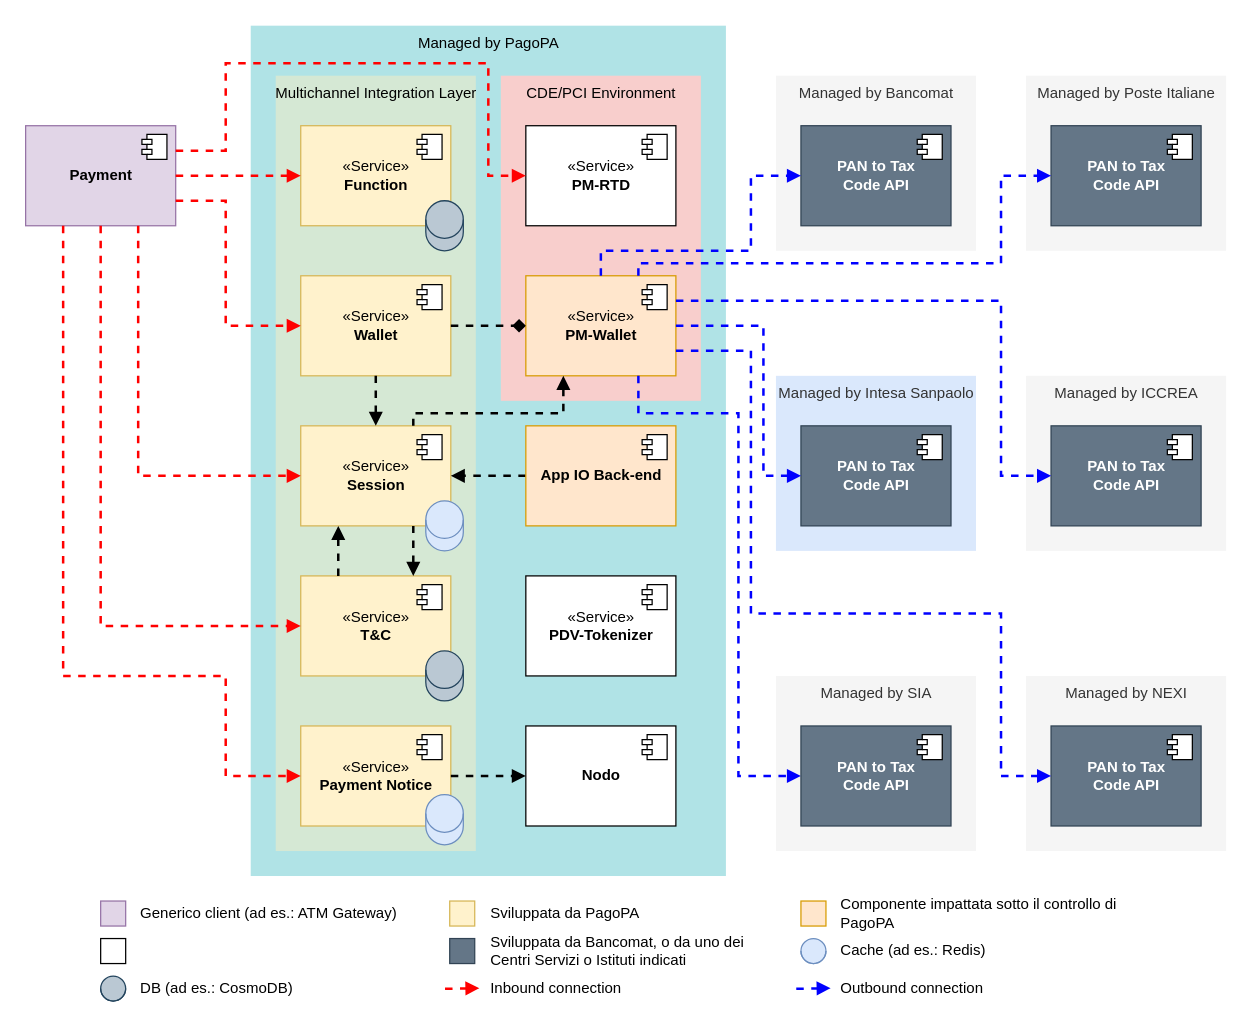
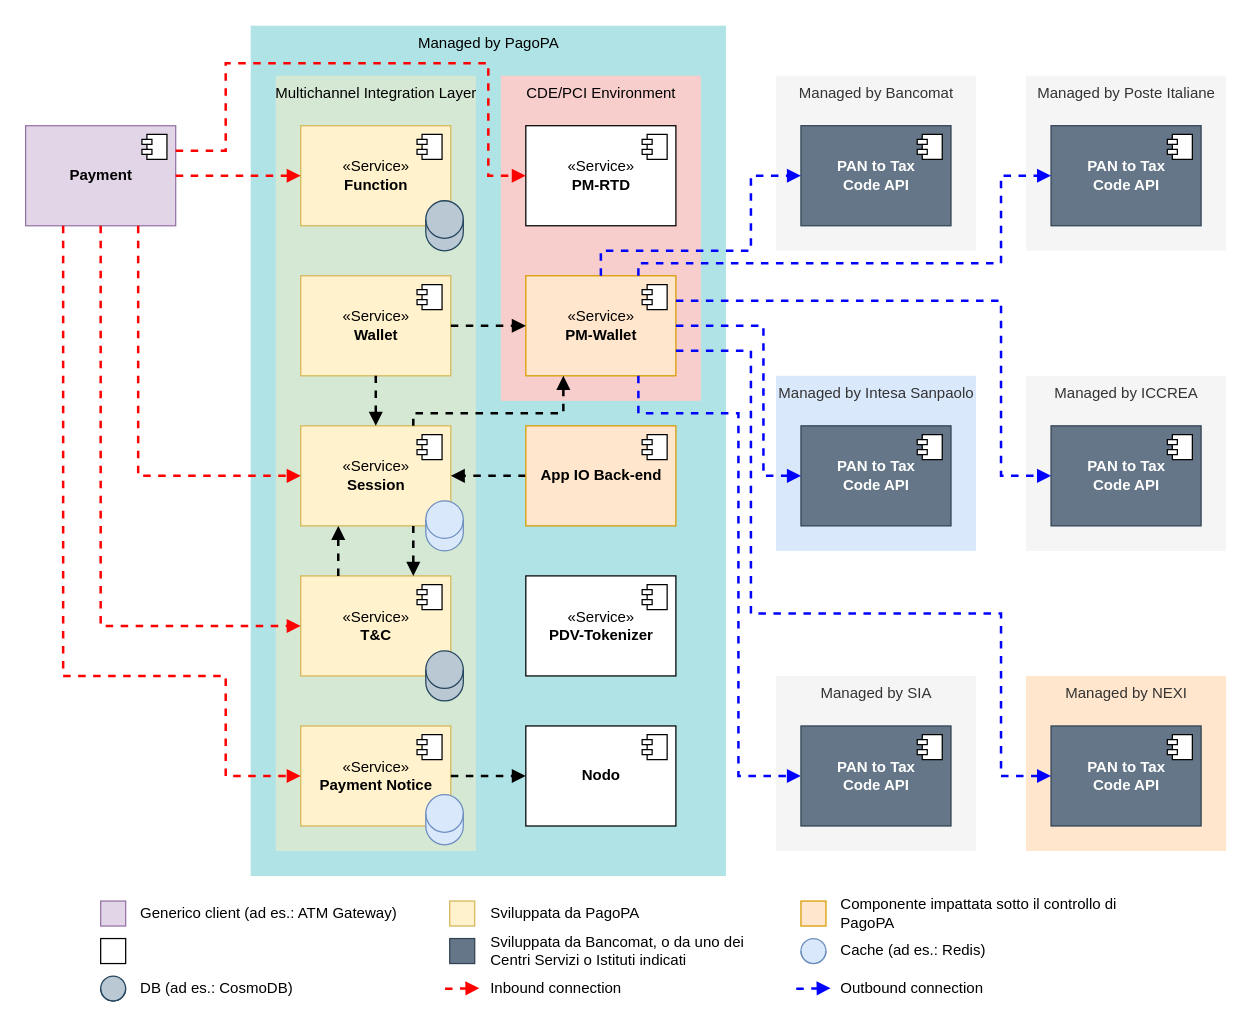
(226, 269) -> none
(512, 326) -> (511, 326)
(1126, 693) -> (1126, 693)
